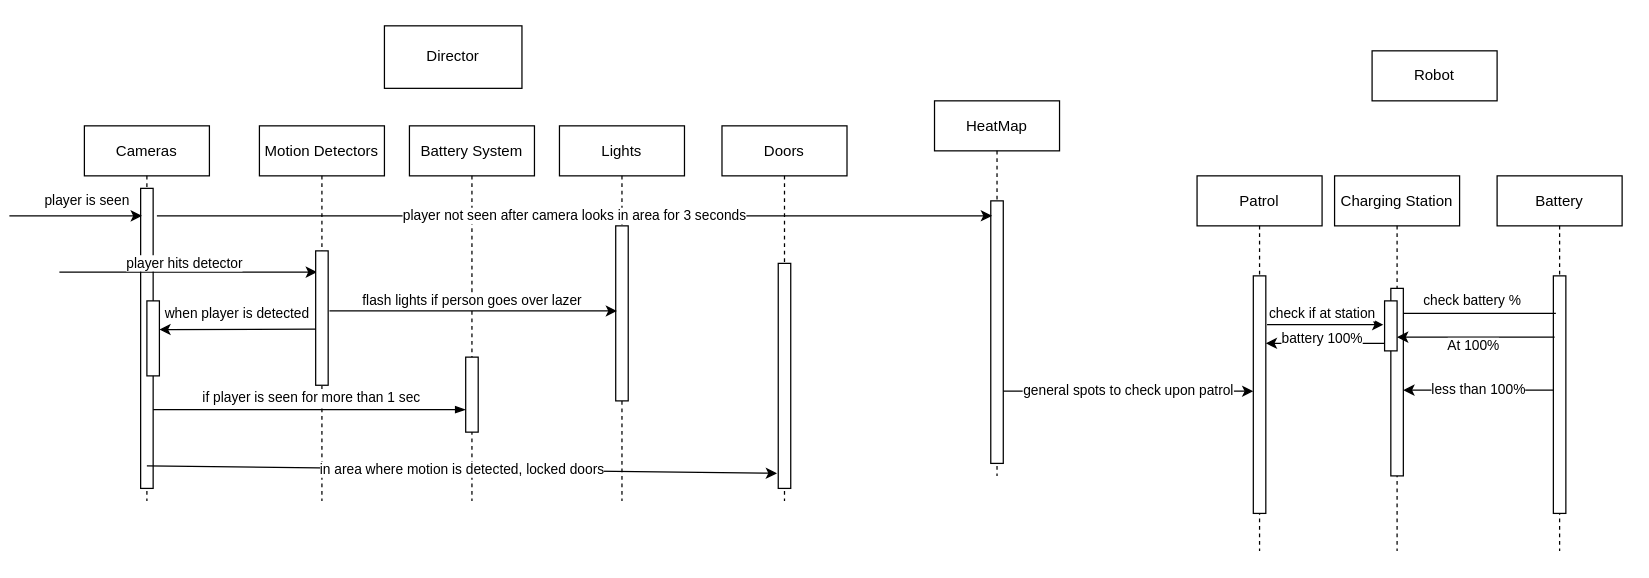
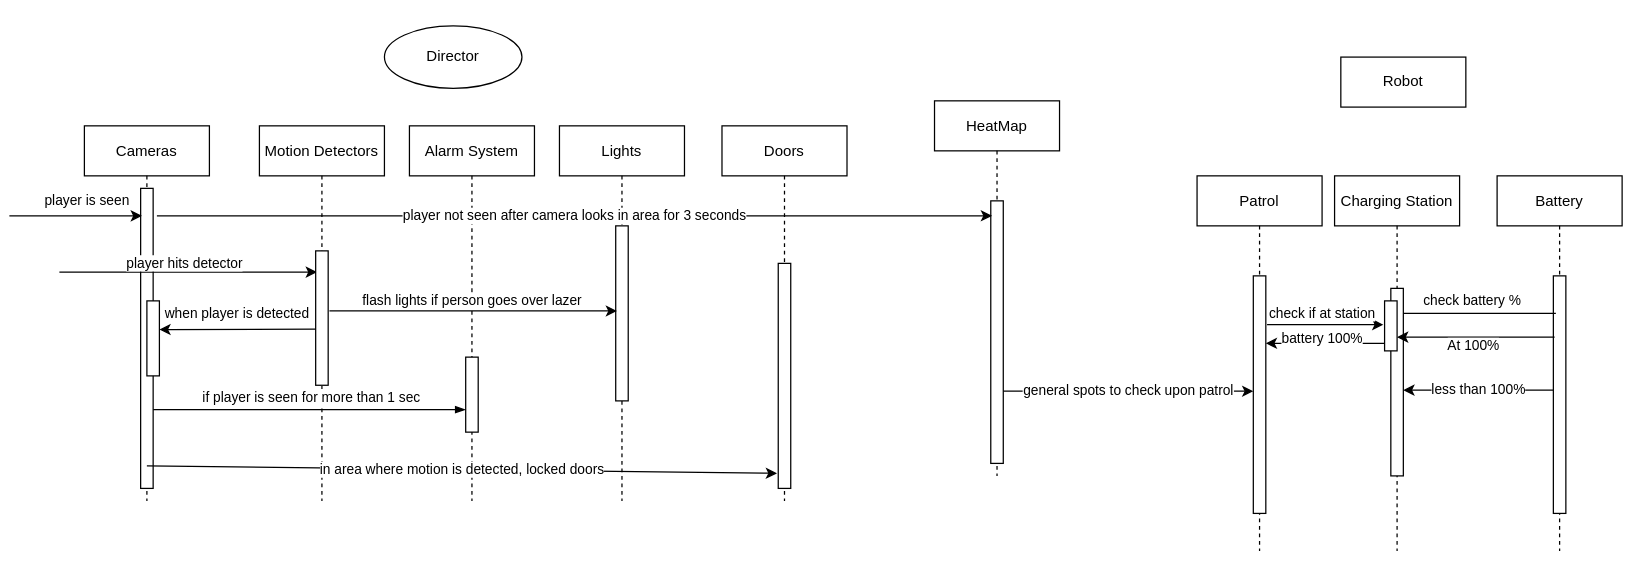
(453, 57) -> (453, 57)
(1434, 76) -> (1403, 82)
(471, 151) -> (471, 151)
